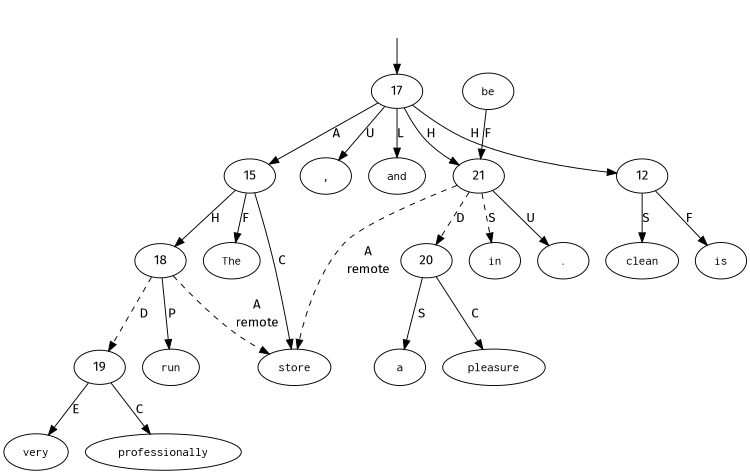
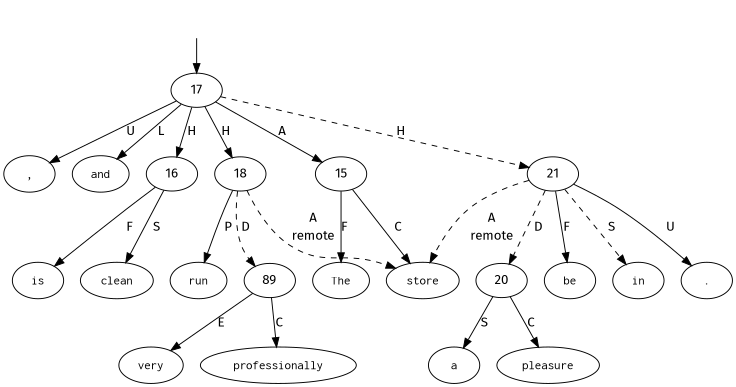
(484, 129) -> (561, 222)
(424, 138) -> (370, 131)
(642, 176) -> (172, 174)
(209, 215) -> (216, 128)
(100, 367) -> (270, 281)
